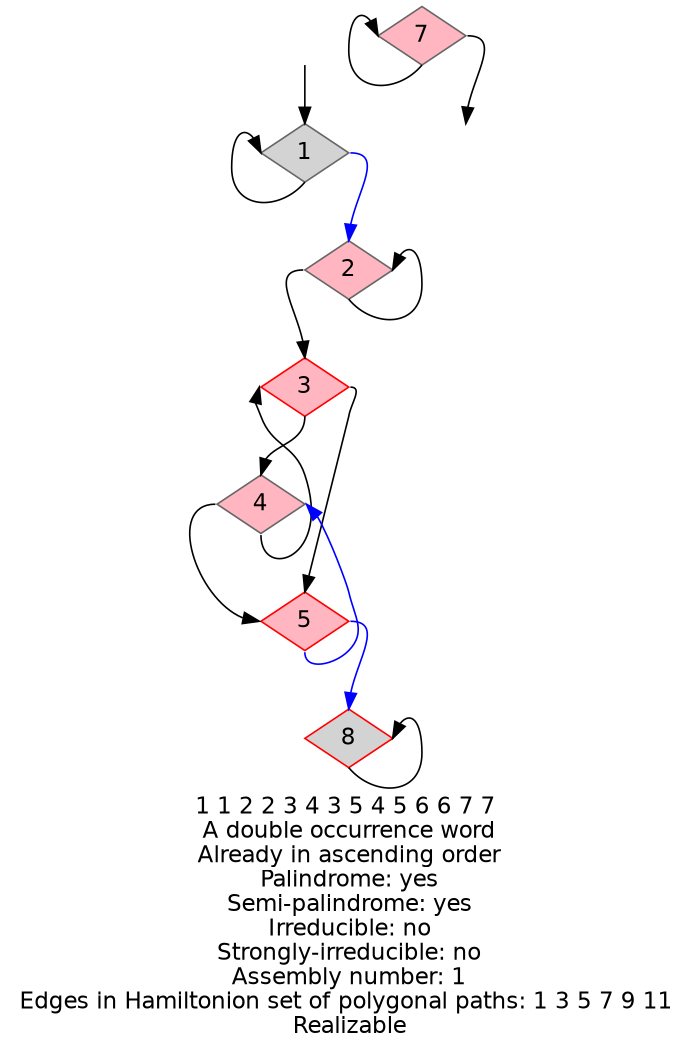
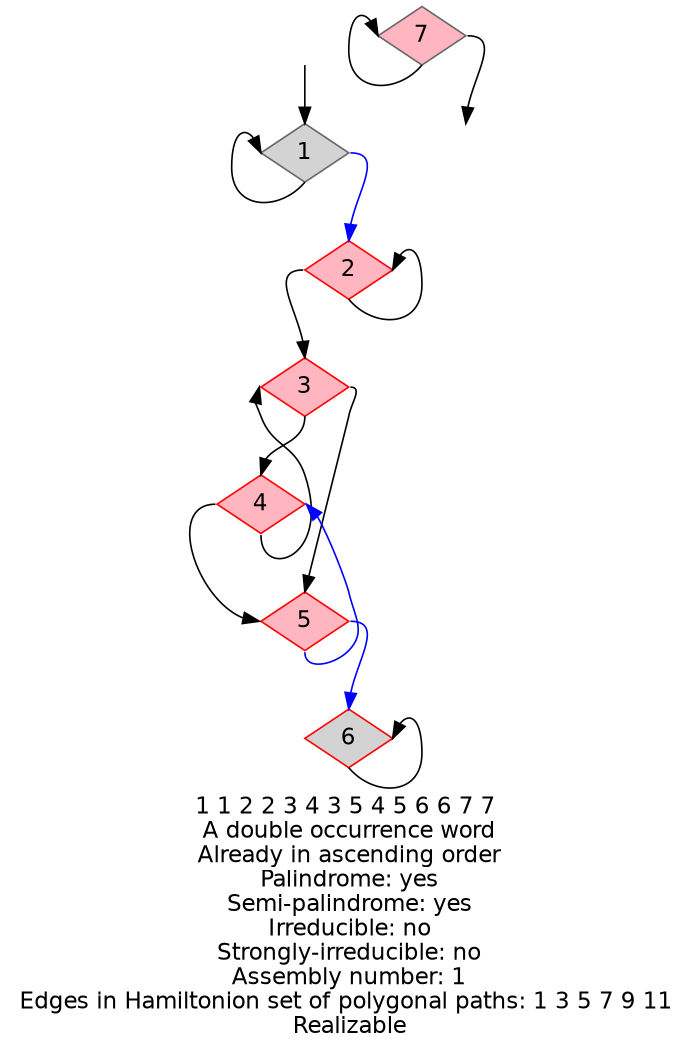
(349, 270) -> (349, 270)
(261, 504) -> (261, 504)
(349, 738) -> (349, 738)
